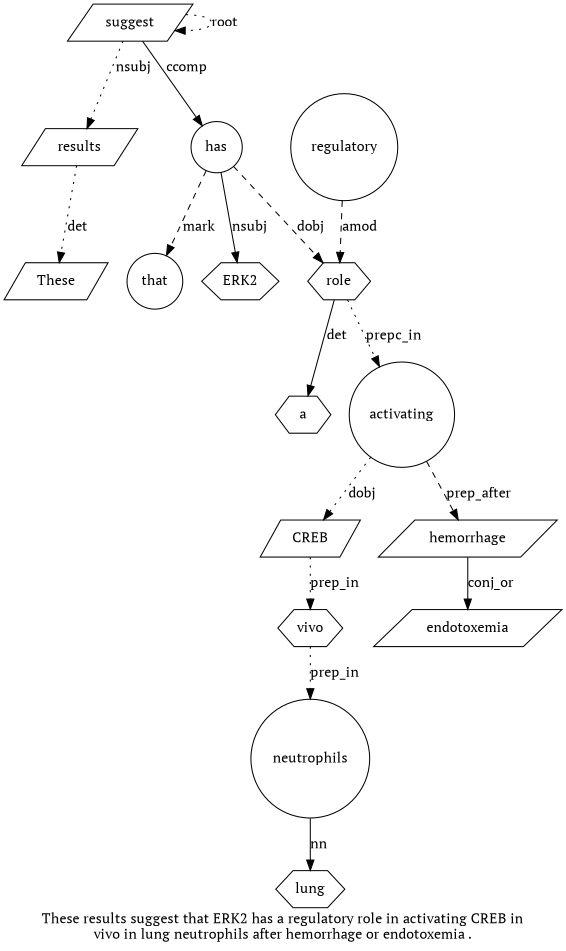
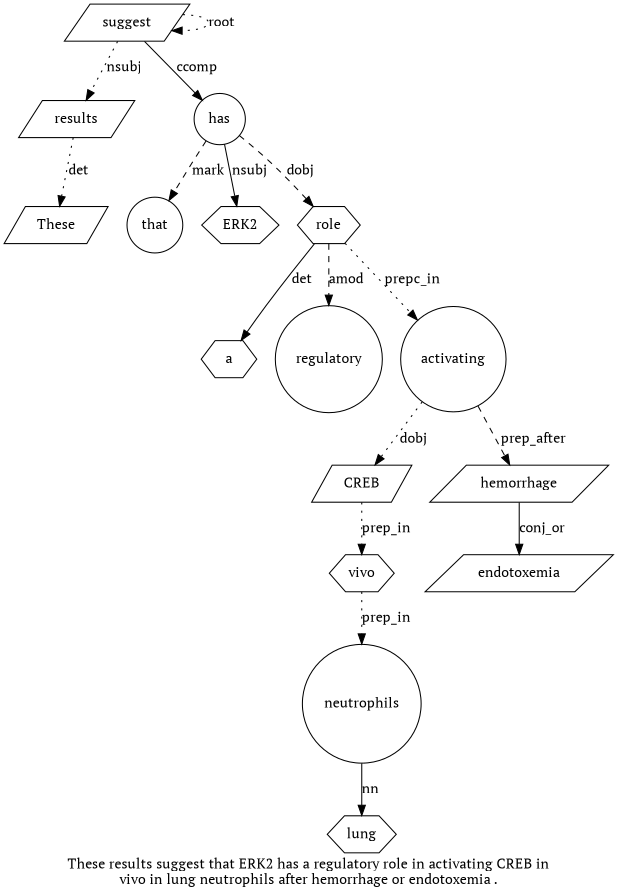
(341, 226) -> (329, 269)
